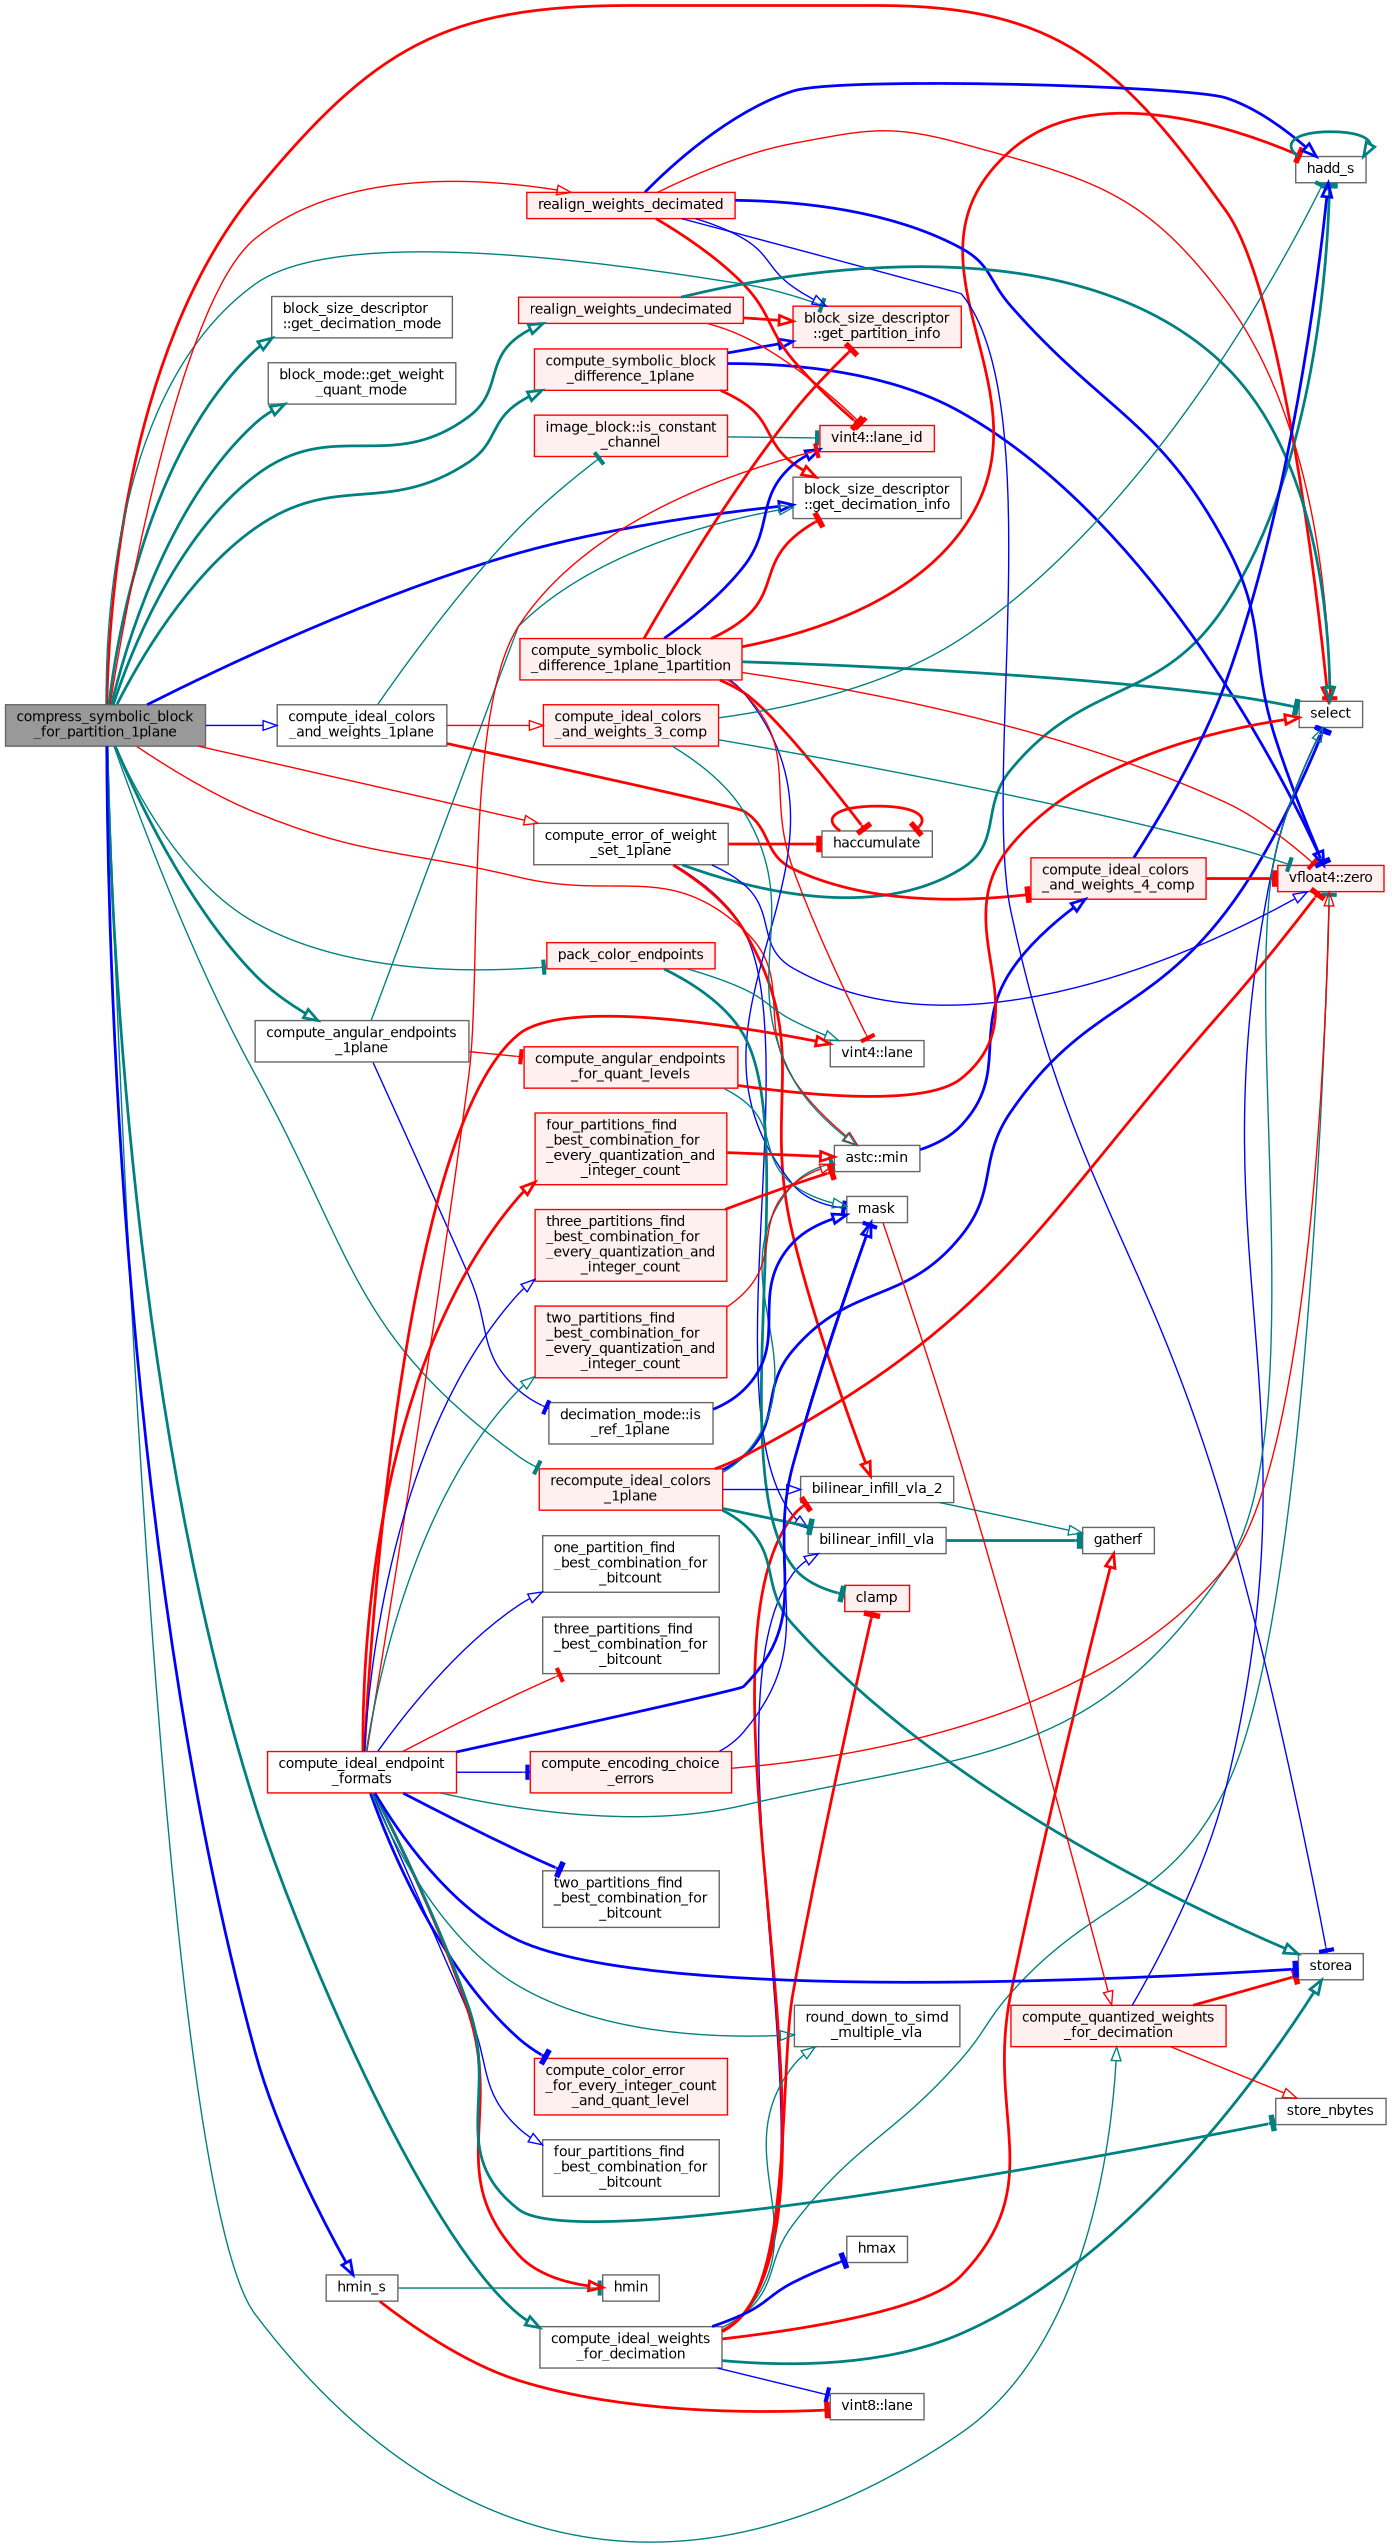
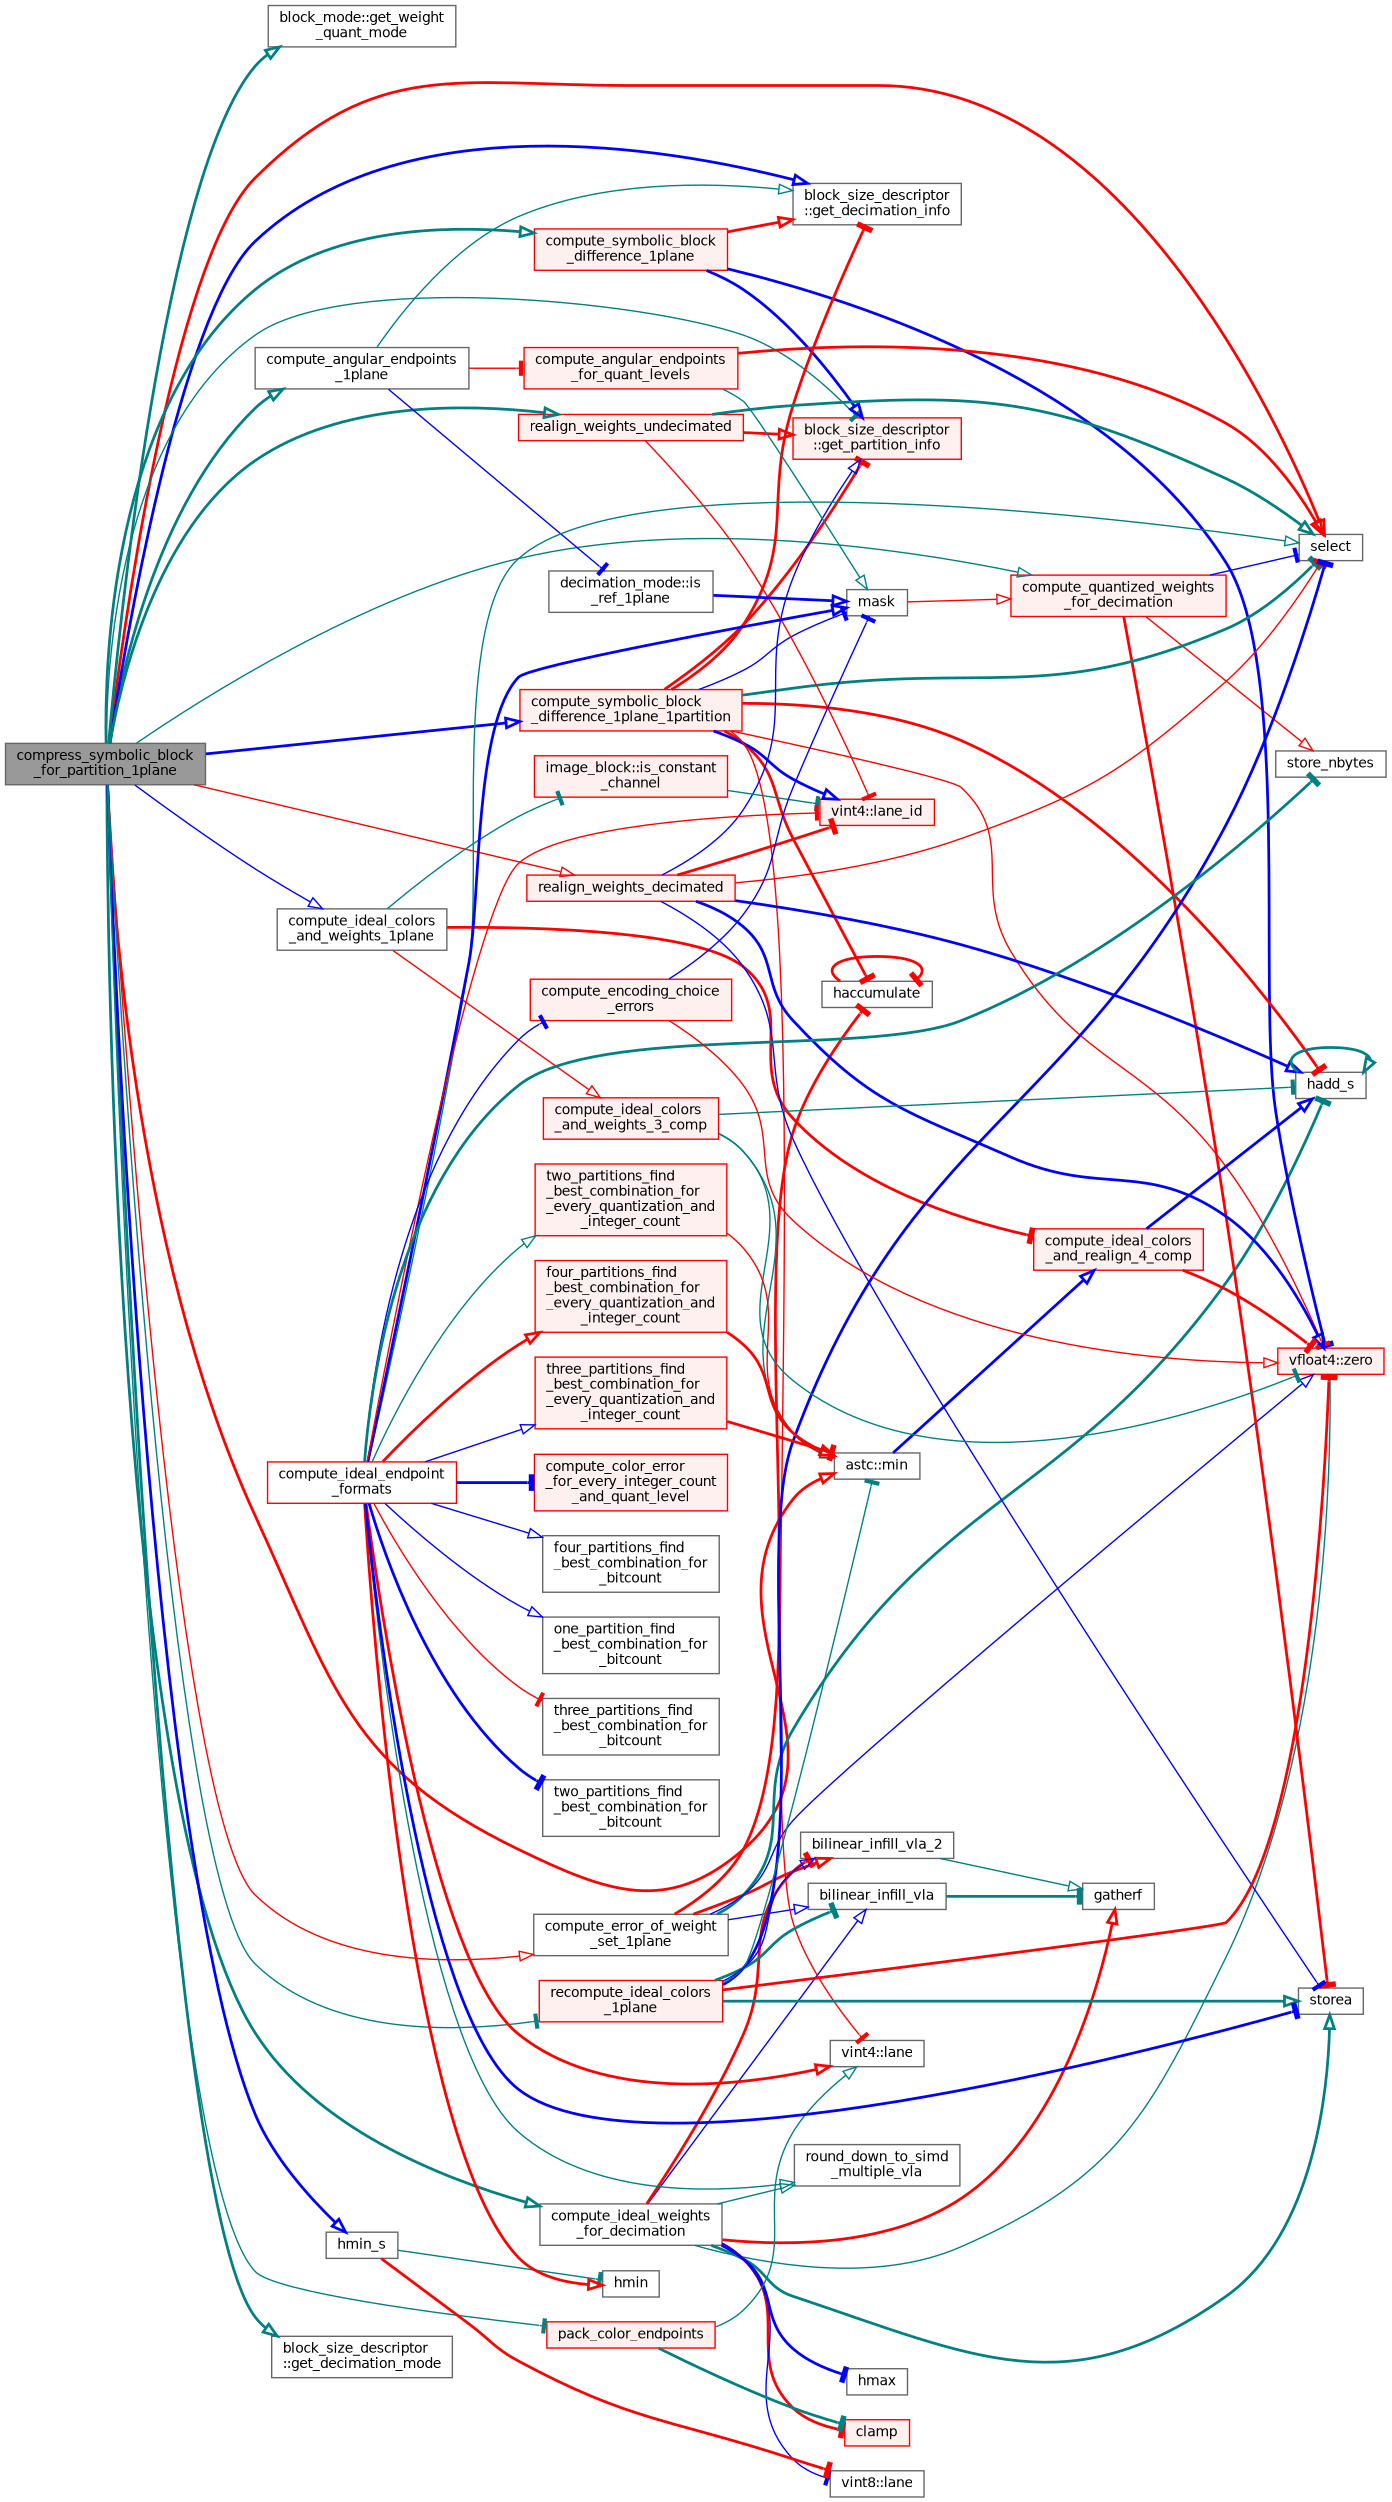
none -> (356, 738)
(1119, 879) -> (1119, 1250)
(553, 883) -> (326, 1670)
